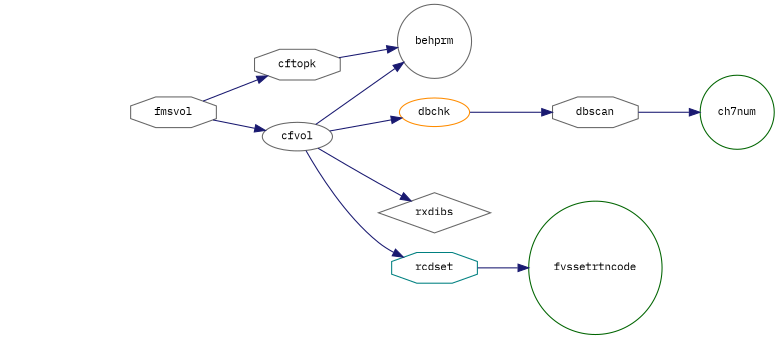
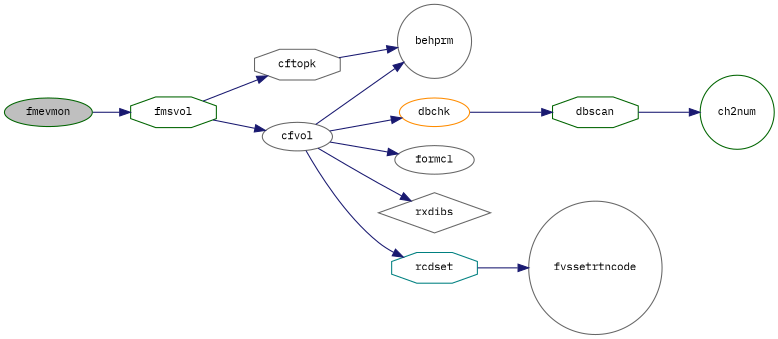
none -> (48, 112)
(174, 112) -> (174, 112)
(595, 112) -> (595, 112)
(737, 112) -> (737, 112)
none -> (435, 160)
(595, 268) -> (595, 268)
